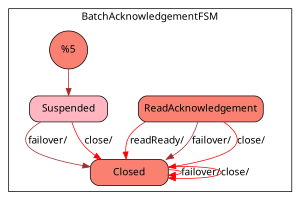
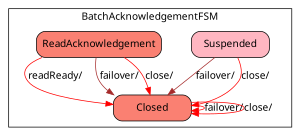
(69, 50) -> none
